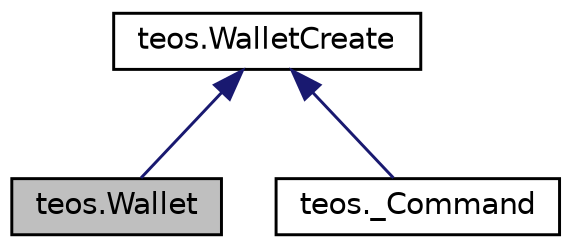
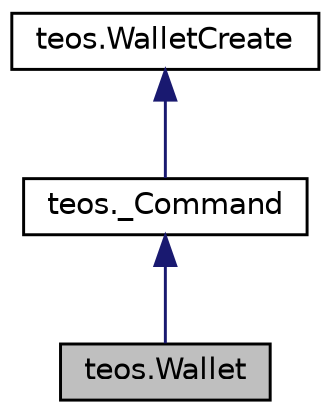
(181, 135) -> (165, 305)
